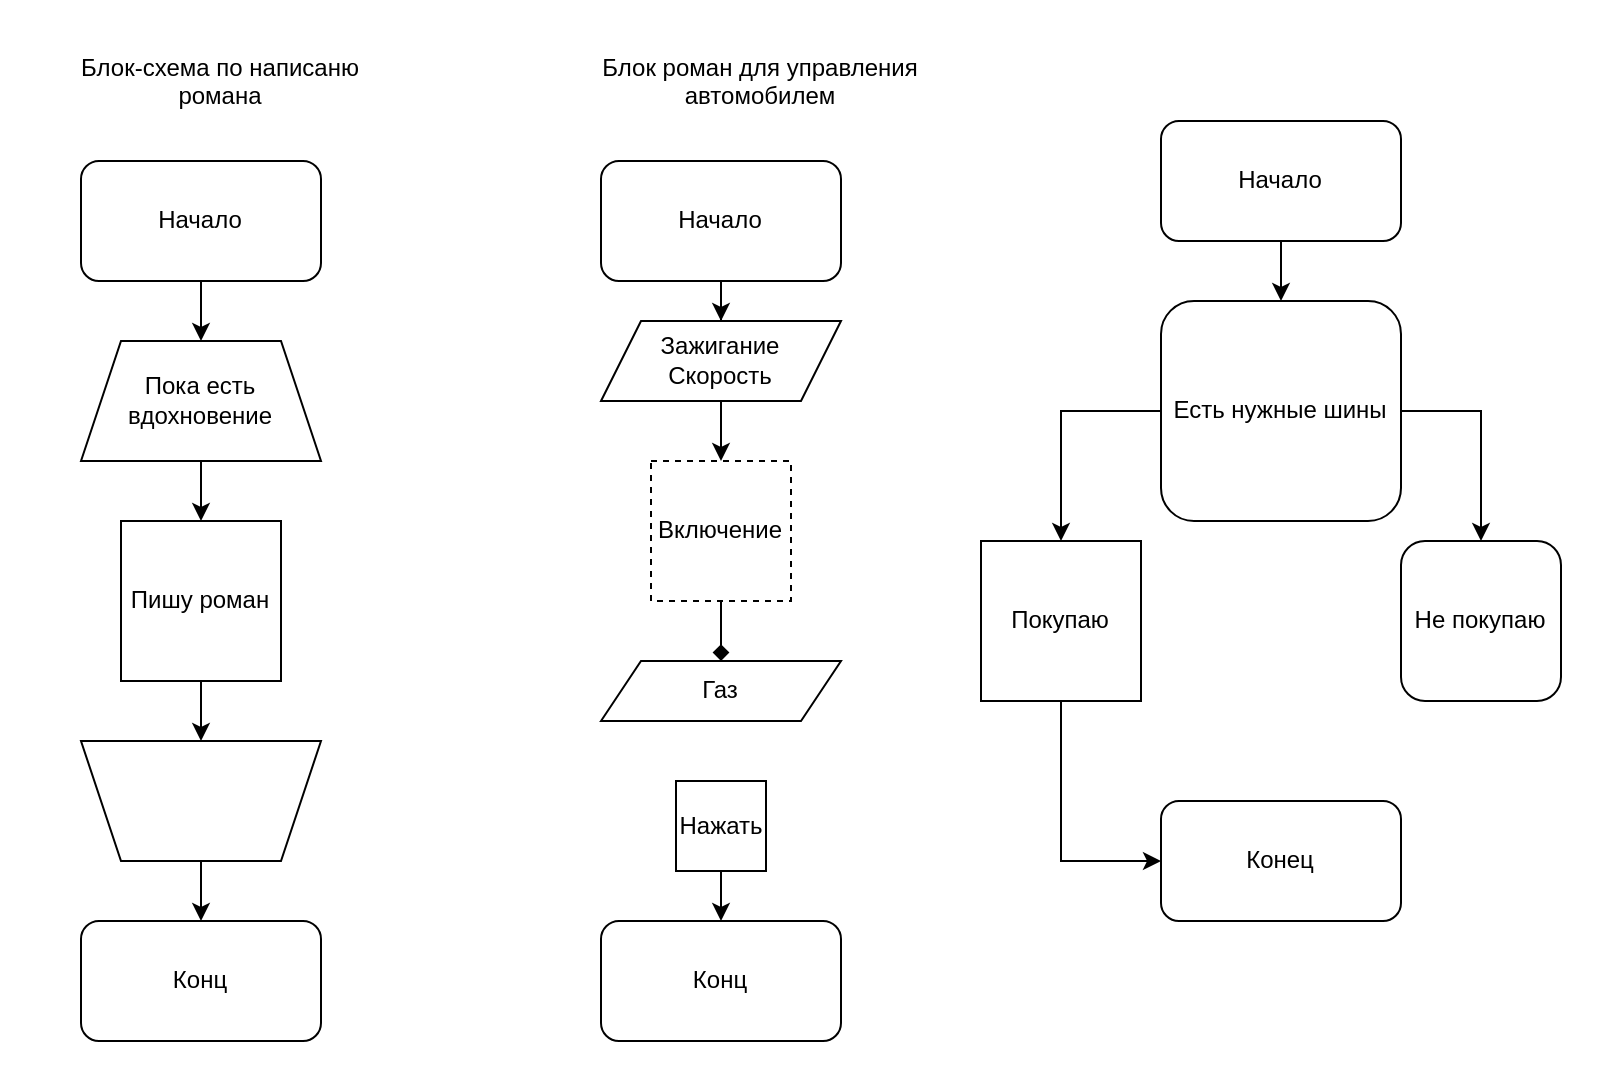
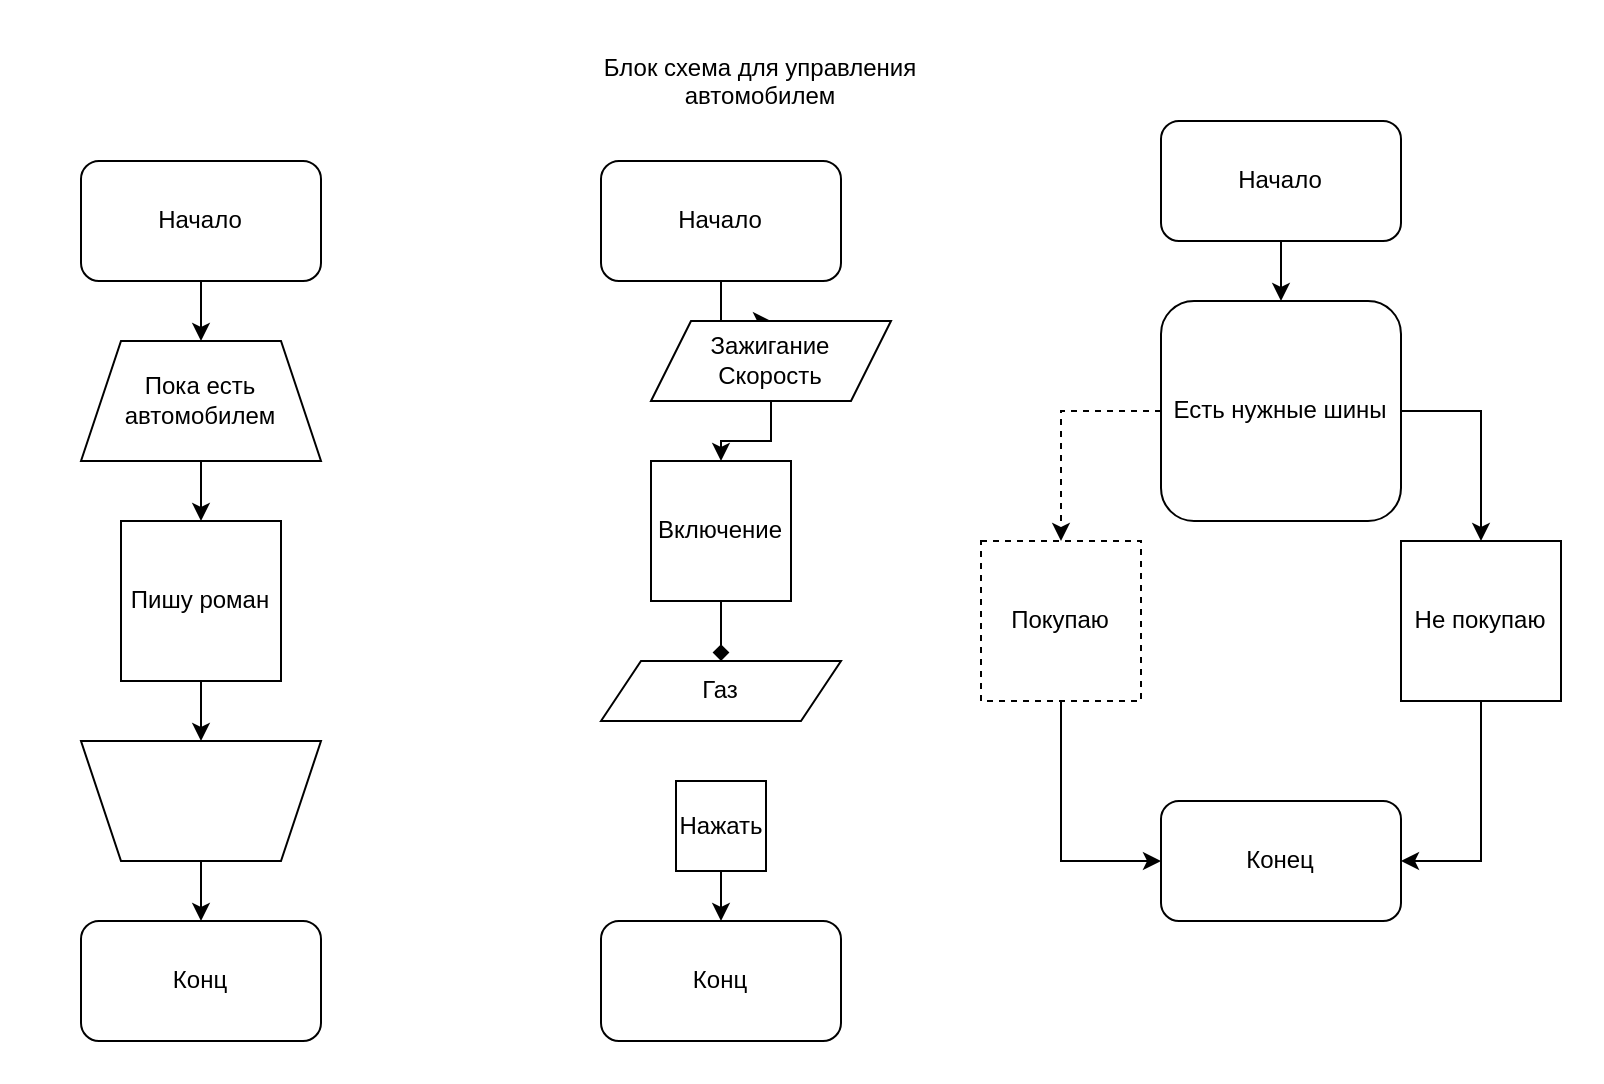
(221, 81) -> none
(761, 84) -> (761, 84)
(721, 361) -> (771, 361)
(201, 401) -> (201, 401)
(1061, 423) -> (1061, 423)
(721, 531) -> (721, 531)
(1061, 621) -> (1061, 621)
(1481, 621) -> (1481, 621)
none -> (1481, 814)
